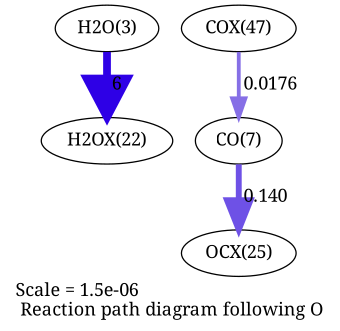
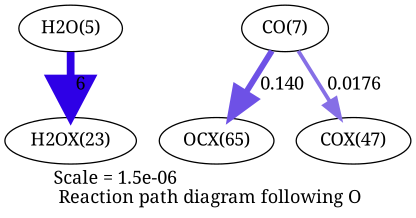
(107, 28) -> (71, 28)
(239, 75) -> (314, 76)
(107, 141) -> (71, 141)
(239, 253) -> (217, 141)
